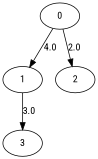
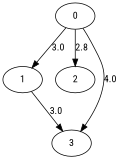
(50, 48) -> (58, 48)
(75, 48) -> (82, 48)
none -> (104, 76)
